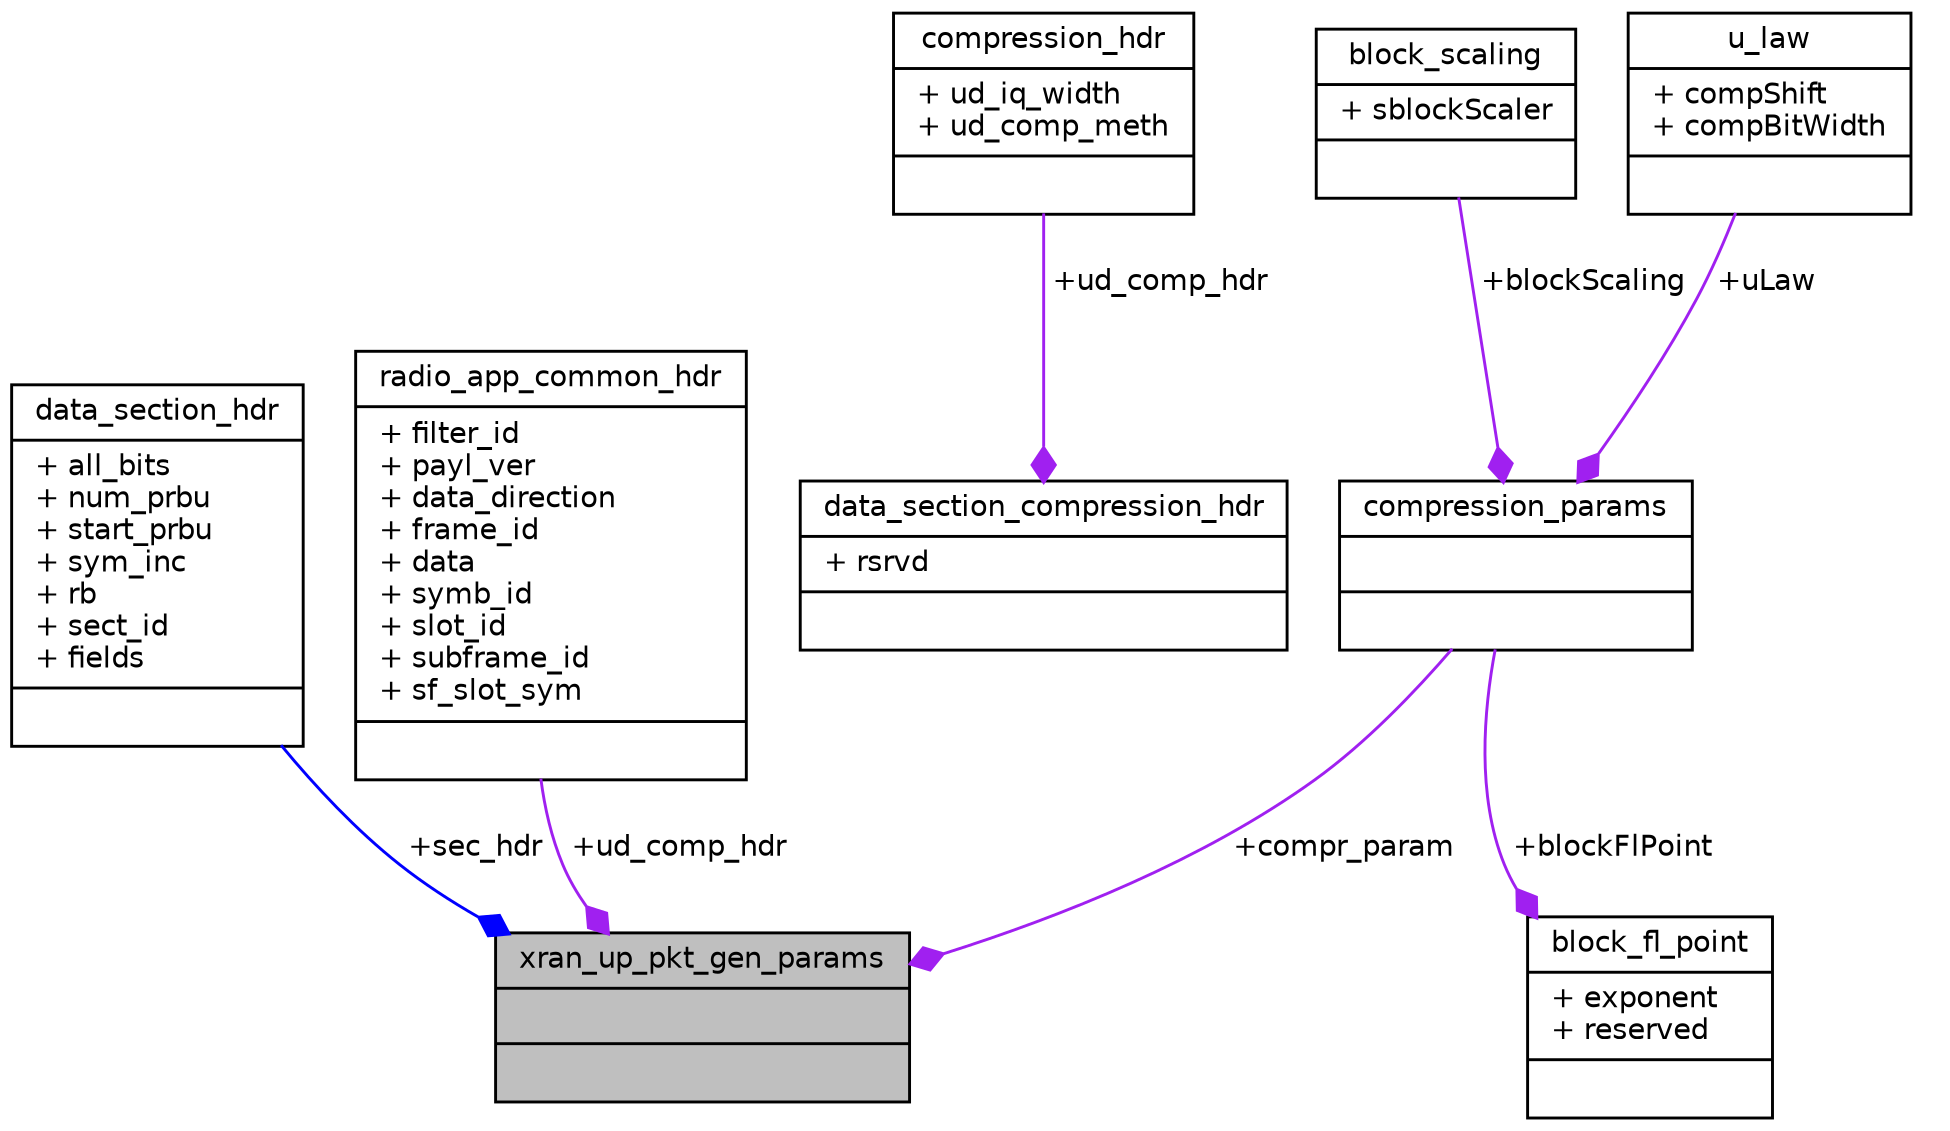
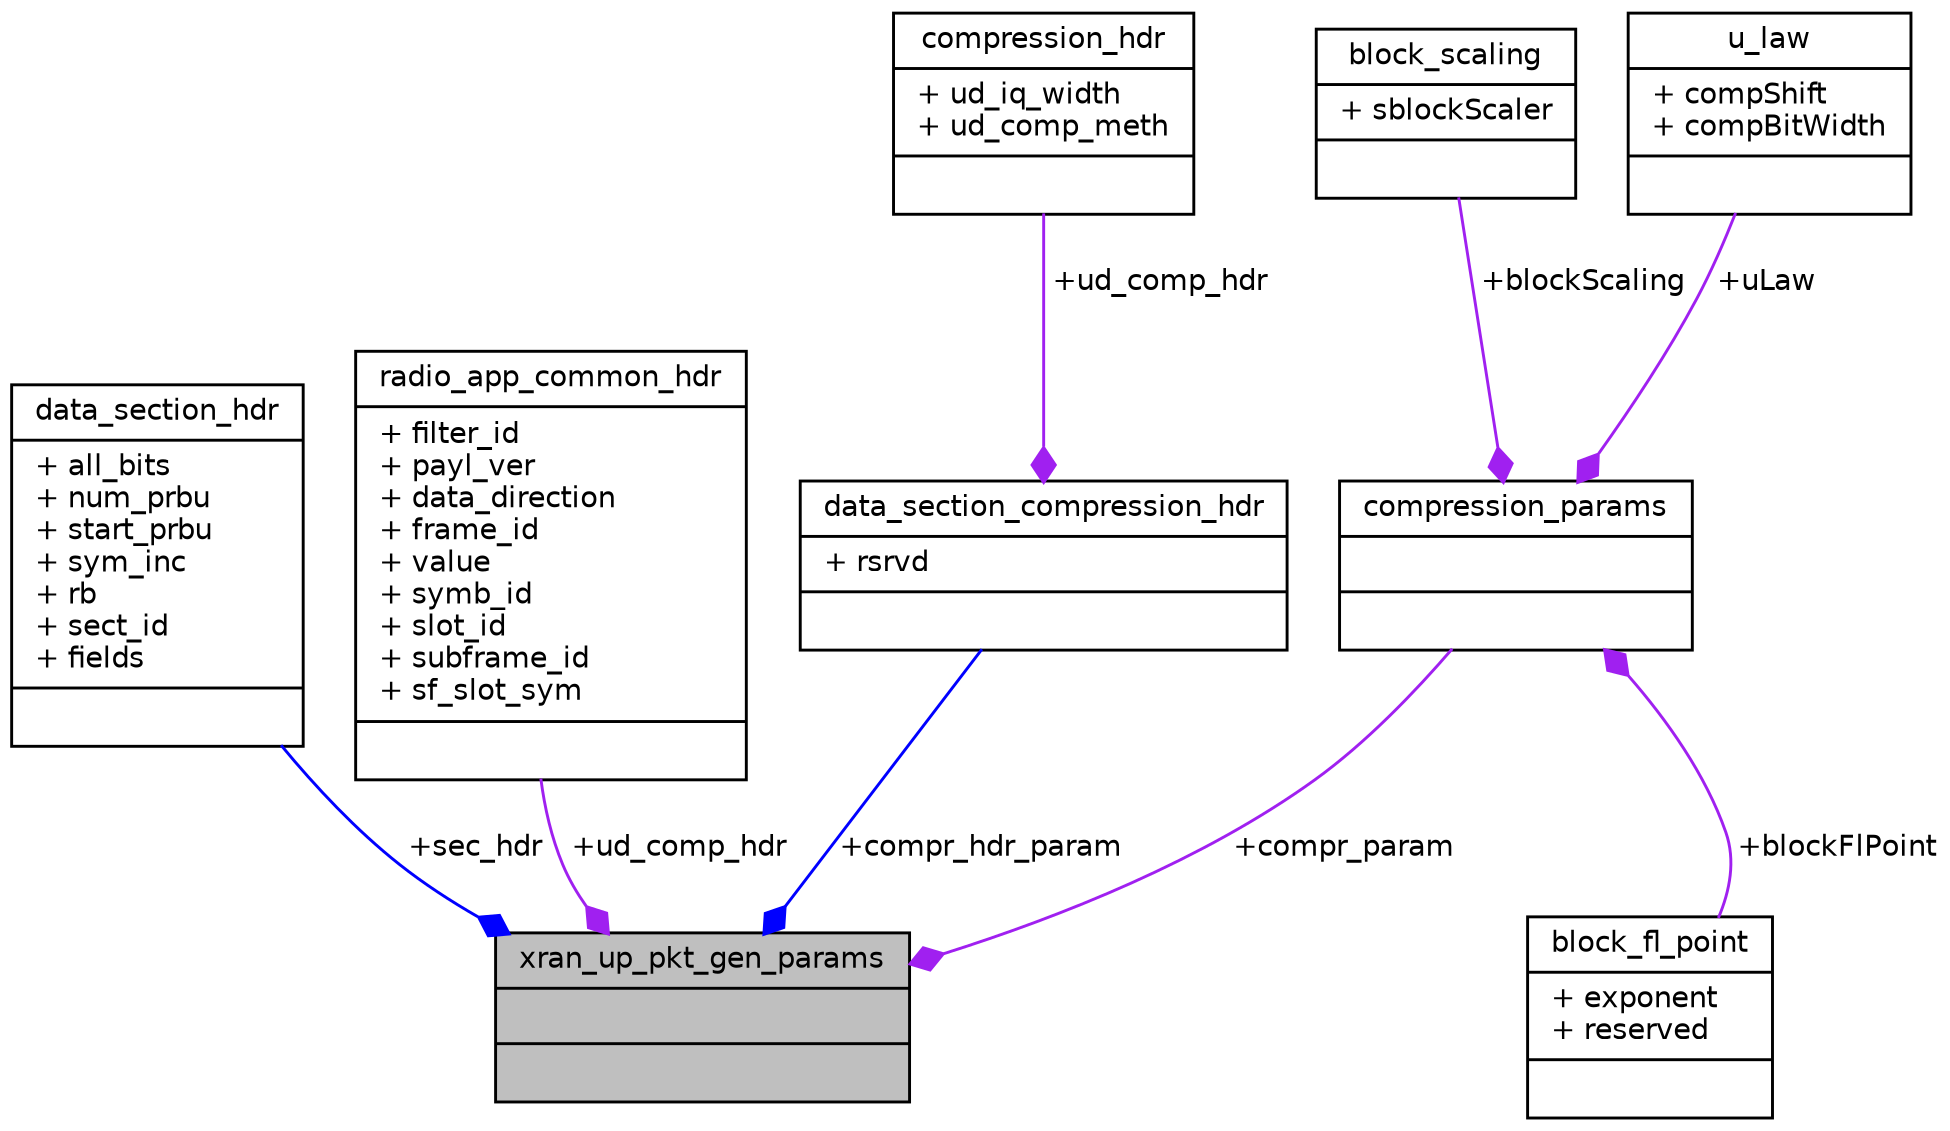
(429, 563) -> (436, 563)
(1486, 771) -> (1706, 788)
none -> (884, 778)
